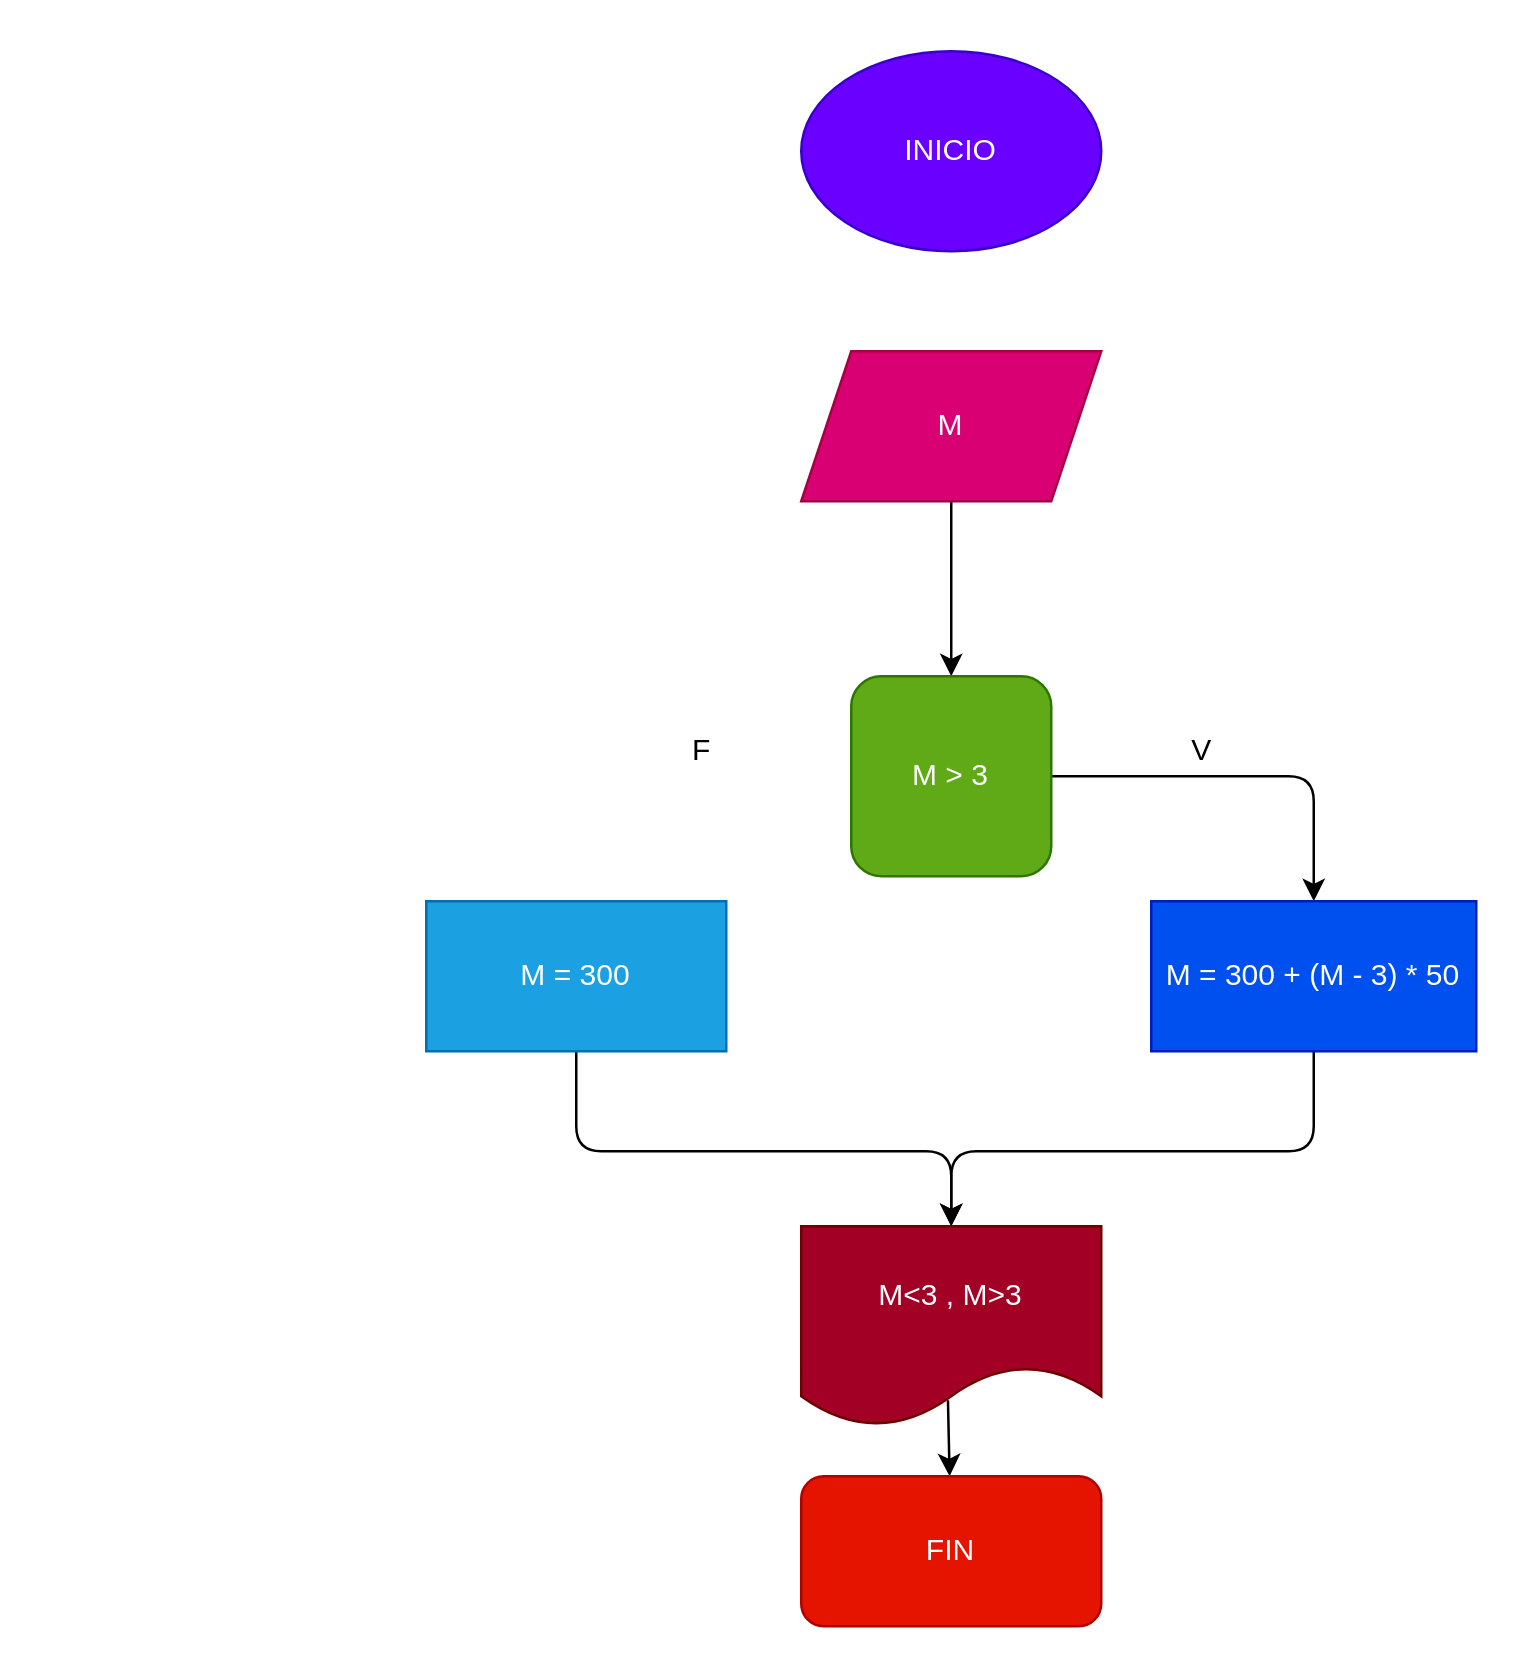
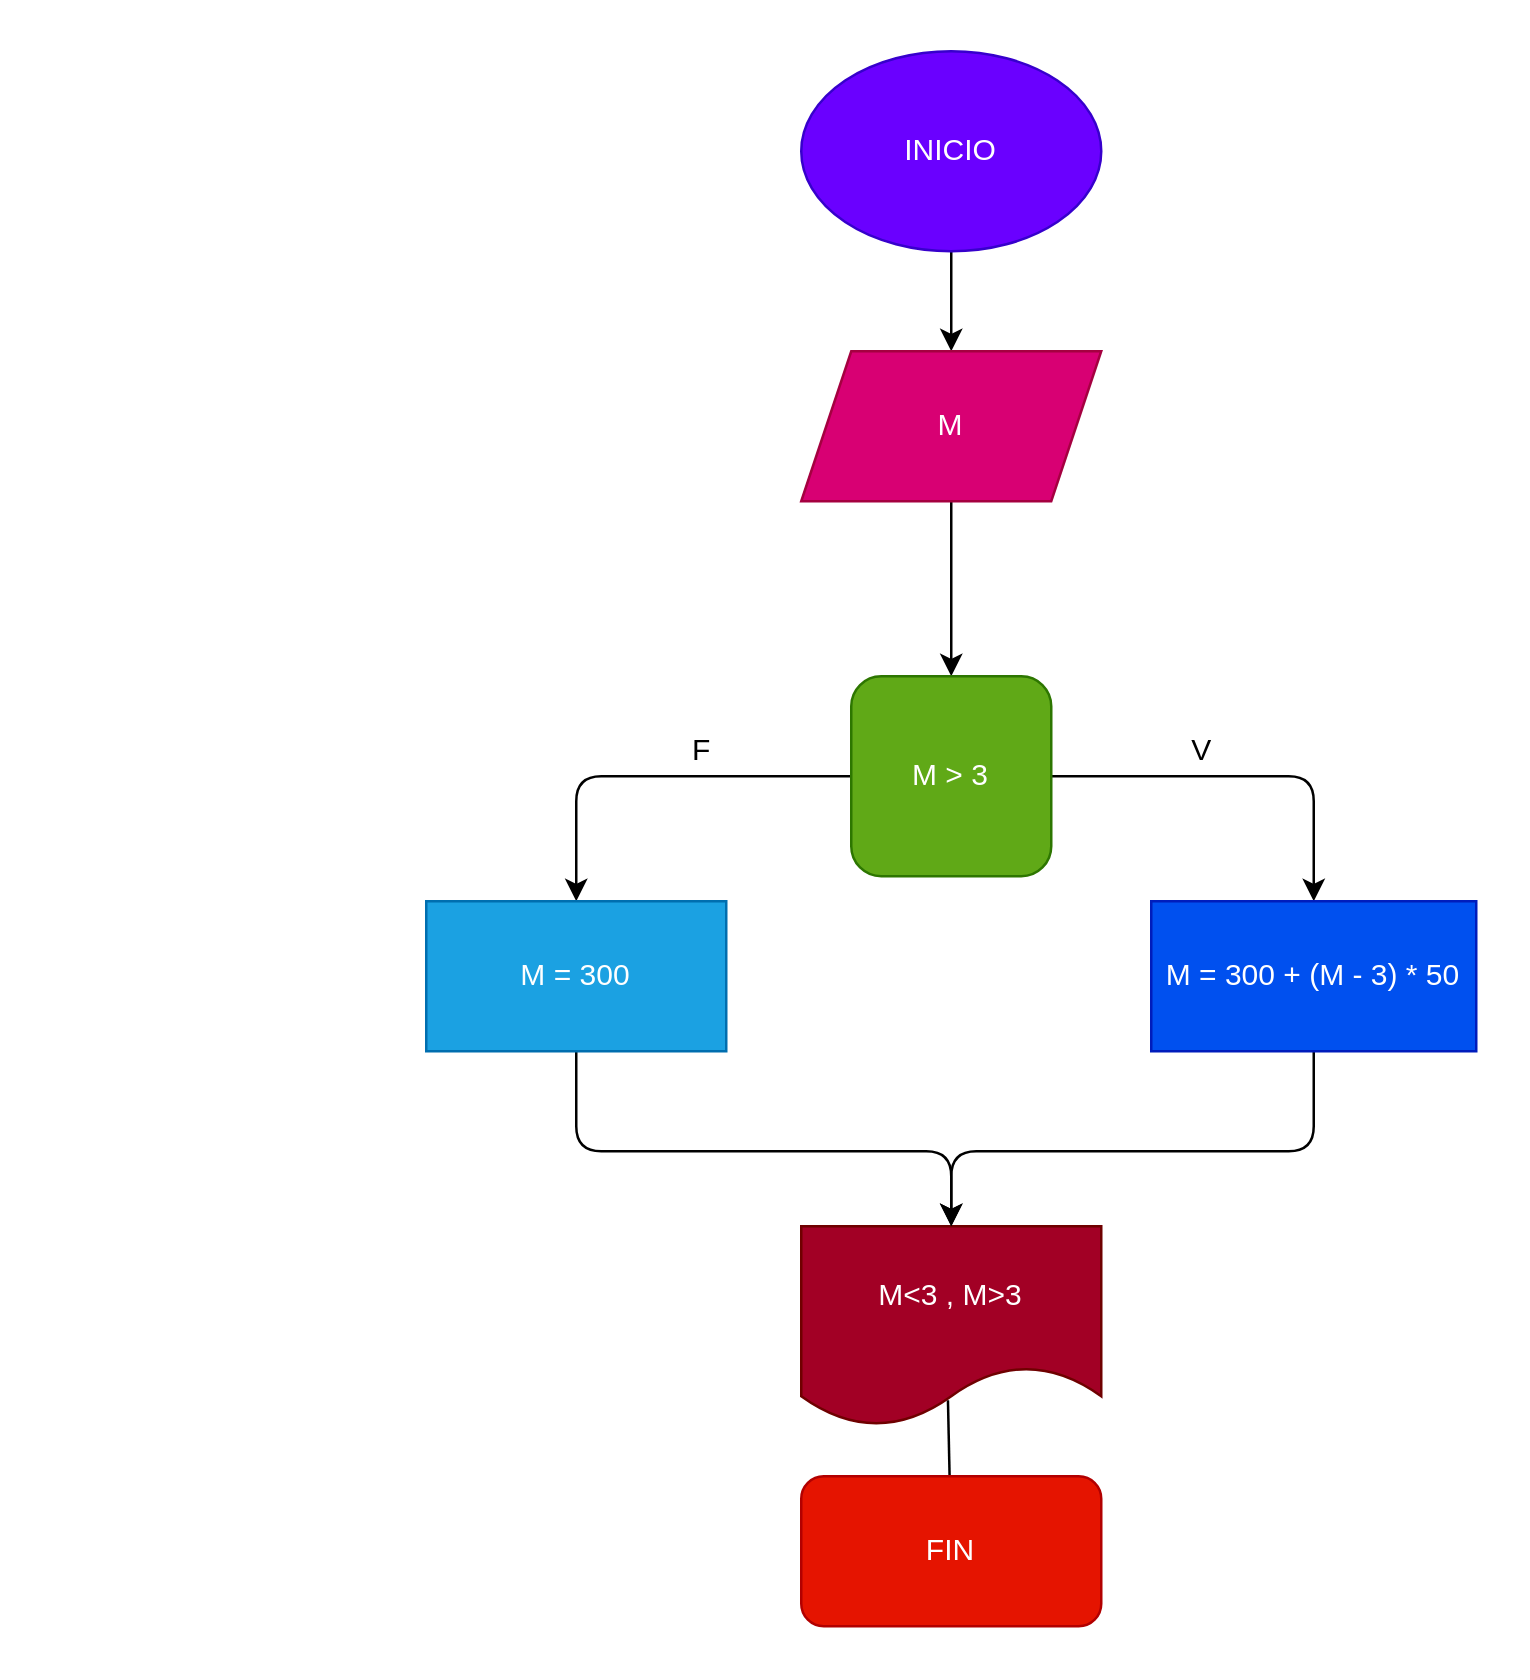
none -> (951, 293)
none -> (667, 776)
(949, 1458) -> (949, 1464)
